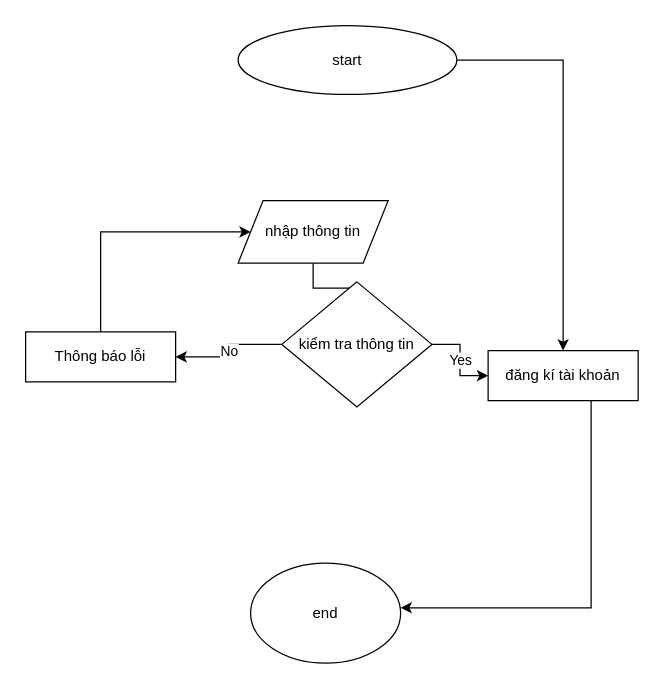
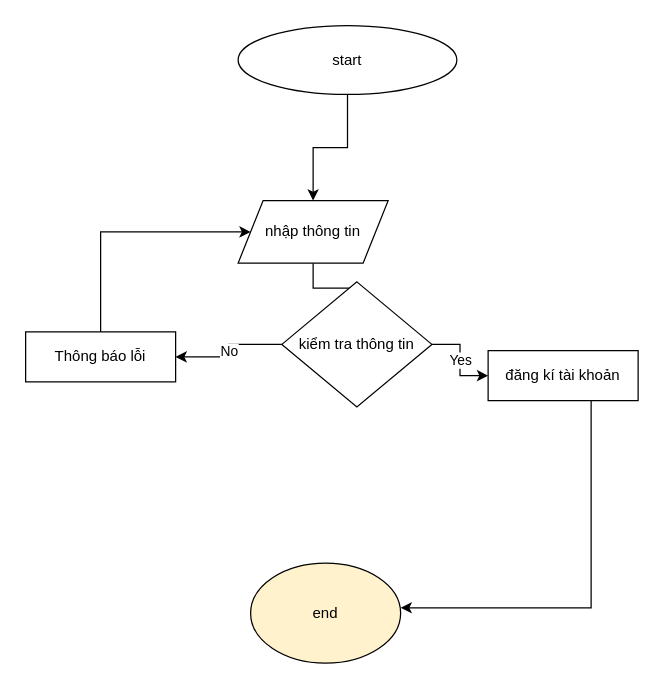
(563, 148) -> (334, 148)
(326, 613) -> (326, 613)
